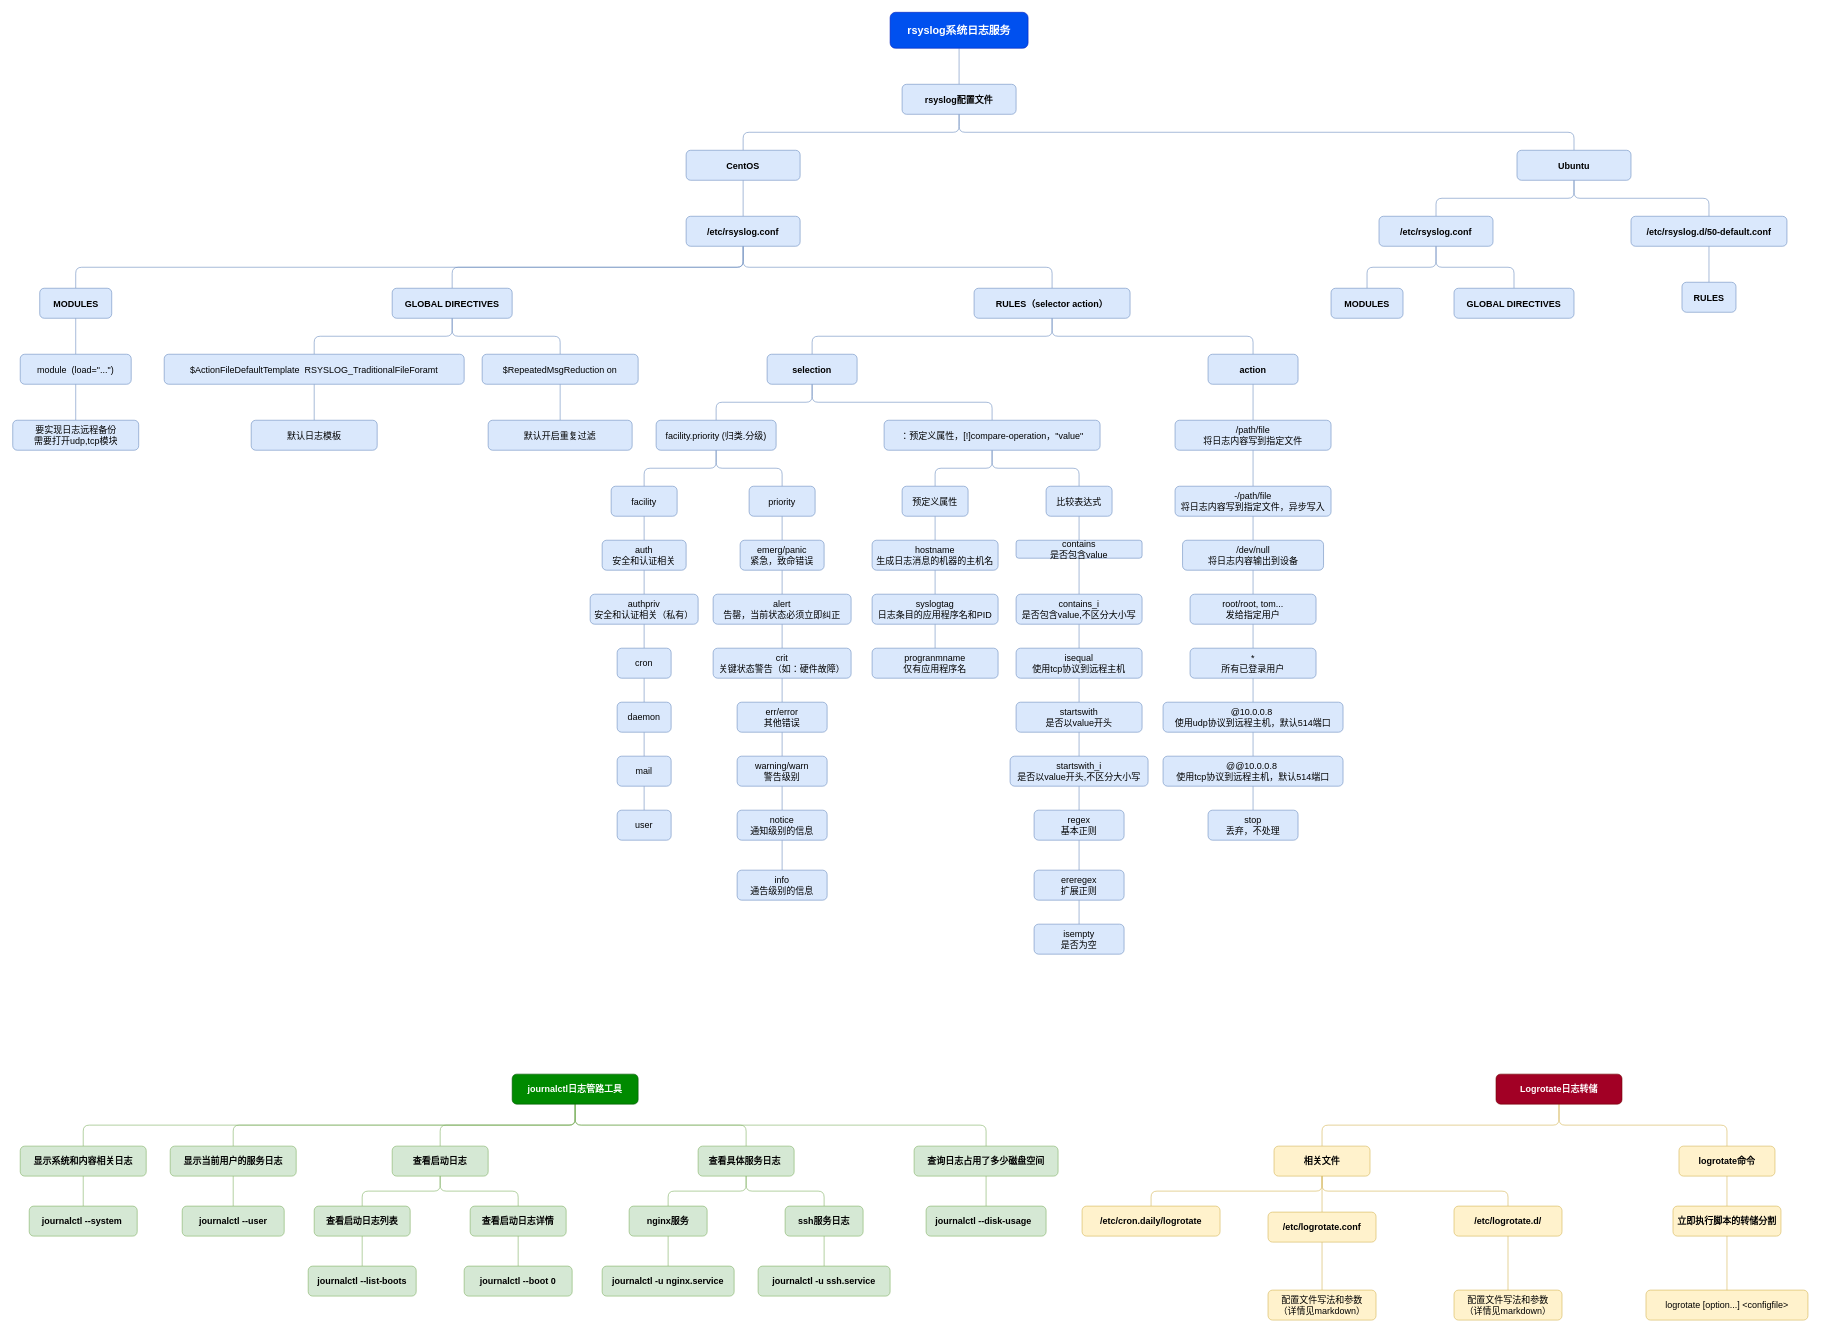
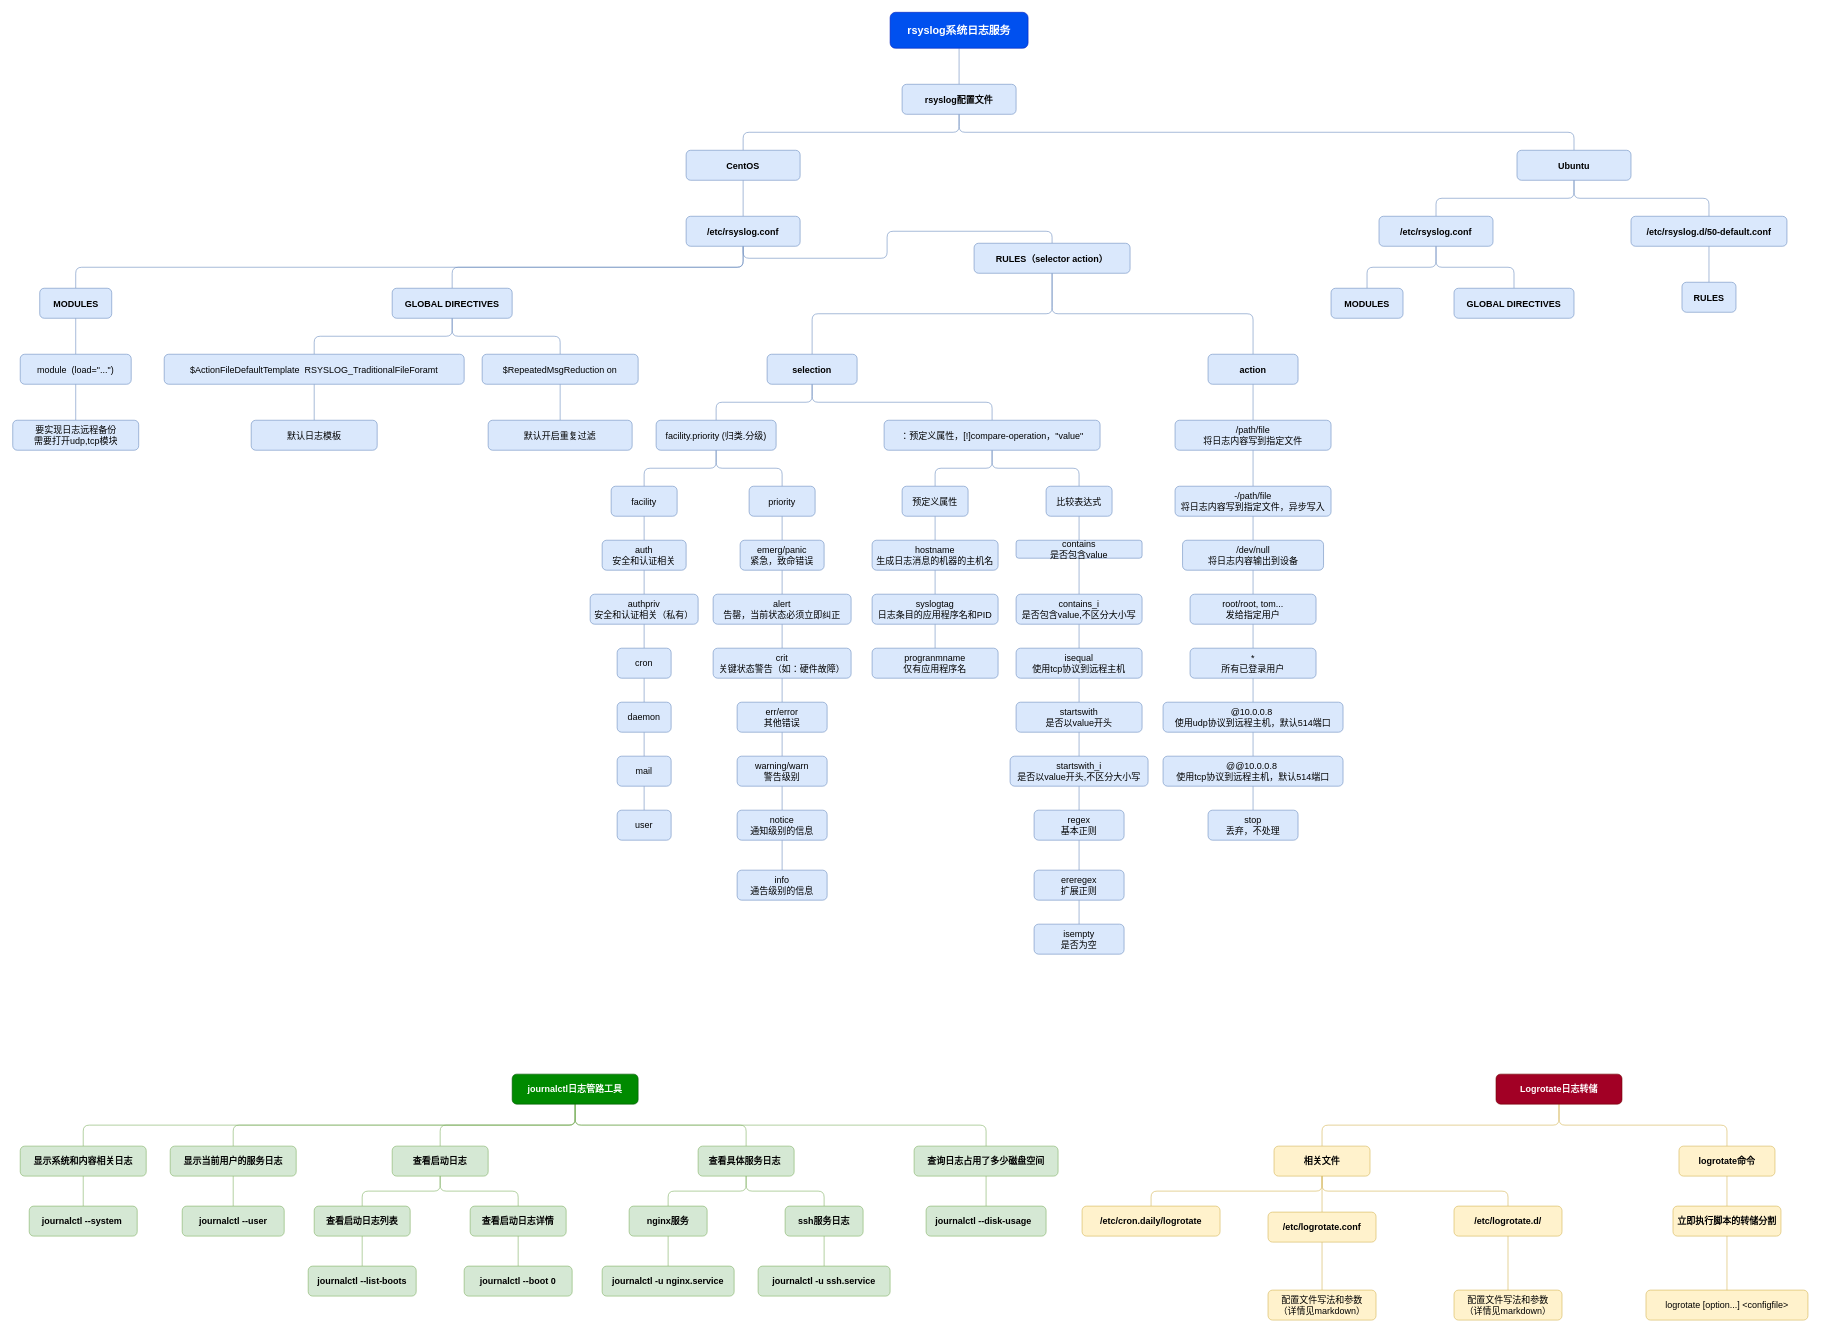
(1052, 303) -> (1052, 258)
